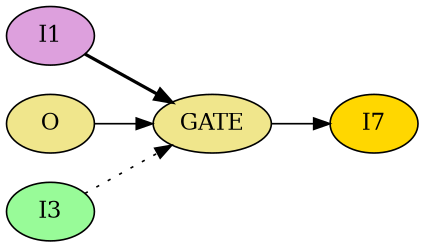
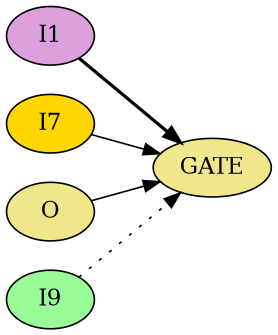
(292, 124) -> (118, 142)
(50, 212) -> (50, 300)
